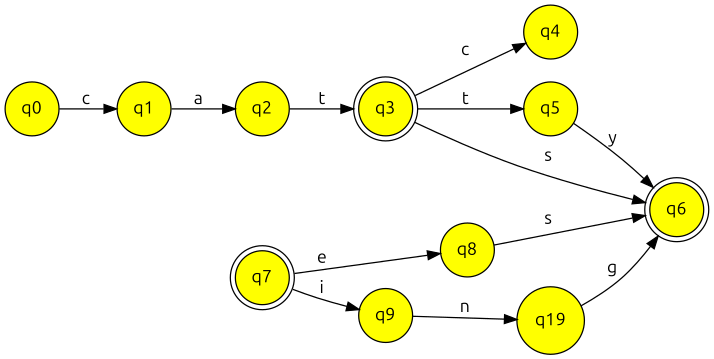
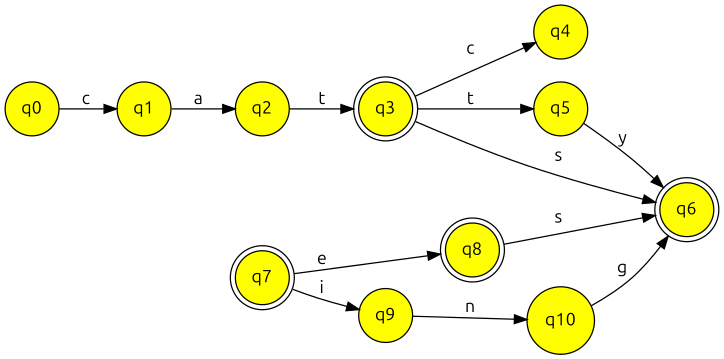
(467, 250) -> (472, 250)
(551, 321) -> (561, 321)
